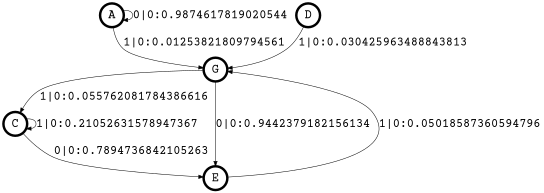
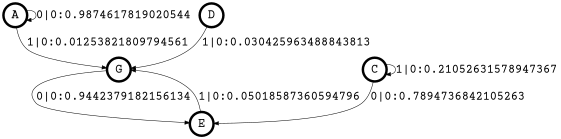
(108, 76) -> none
